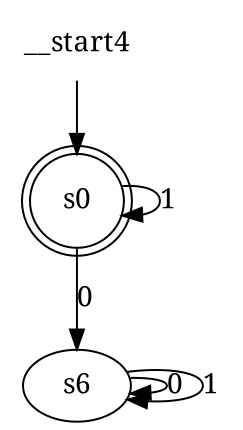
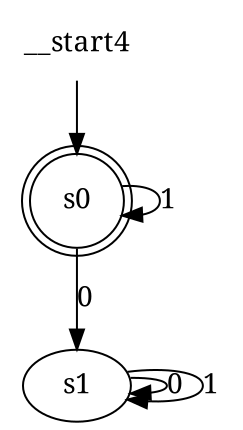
(77, 386) -> (77, 386)
